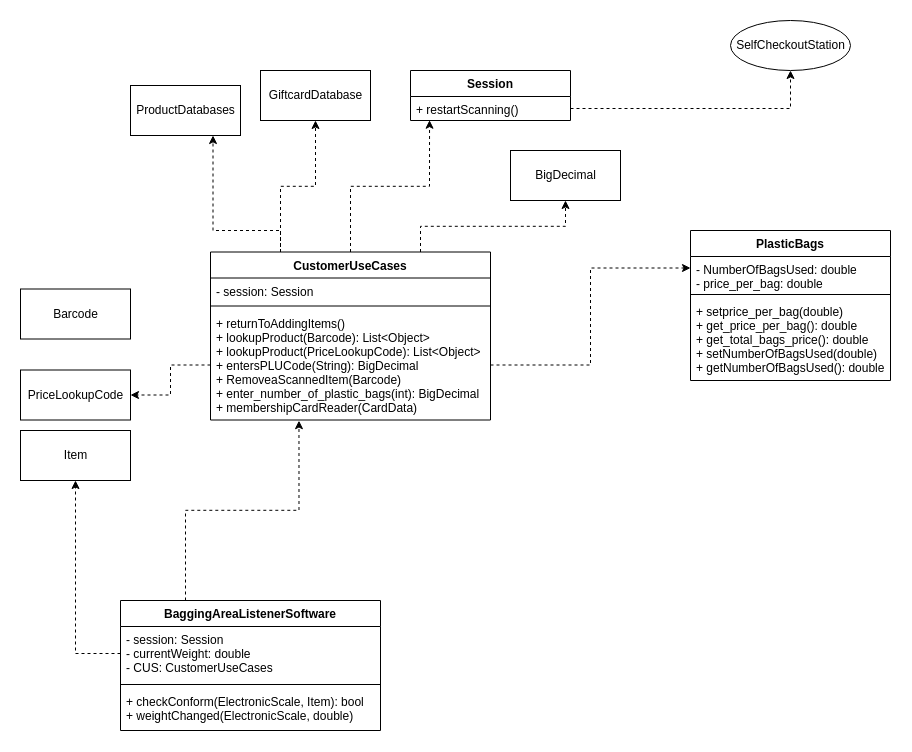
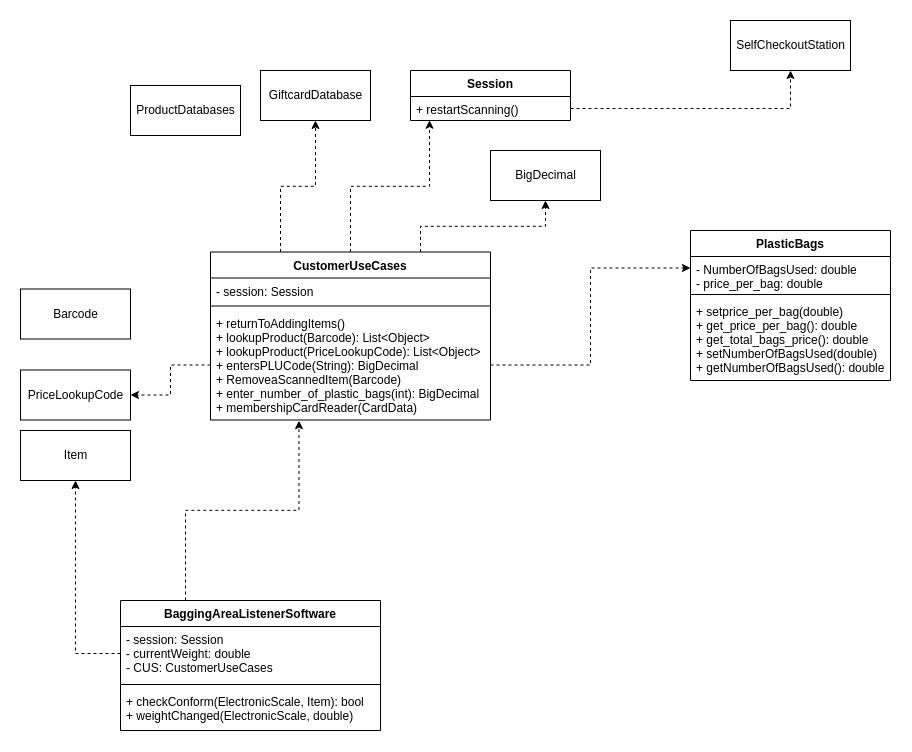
(791, 46) -> (791, 46)
(566, 176) -> (546, 176)
(213, 219) -> none
